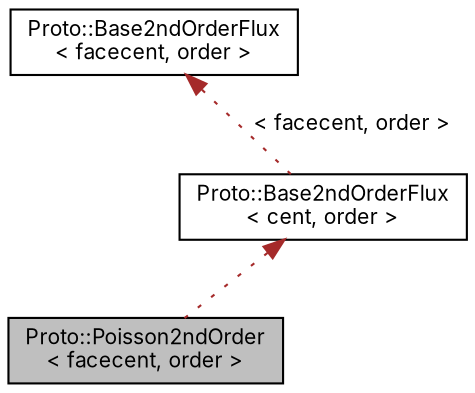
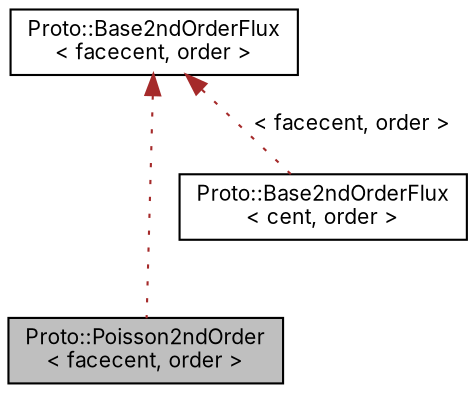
(226, 286) -> (150, 207)
